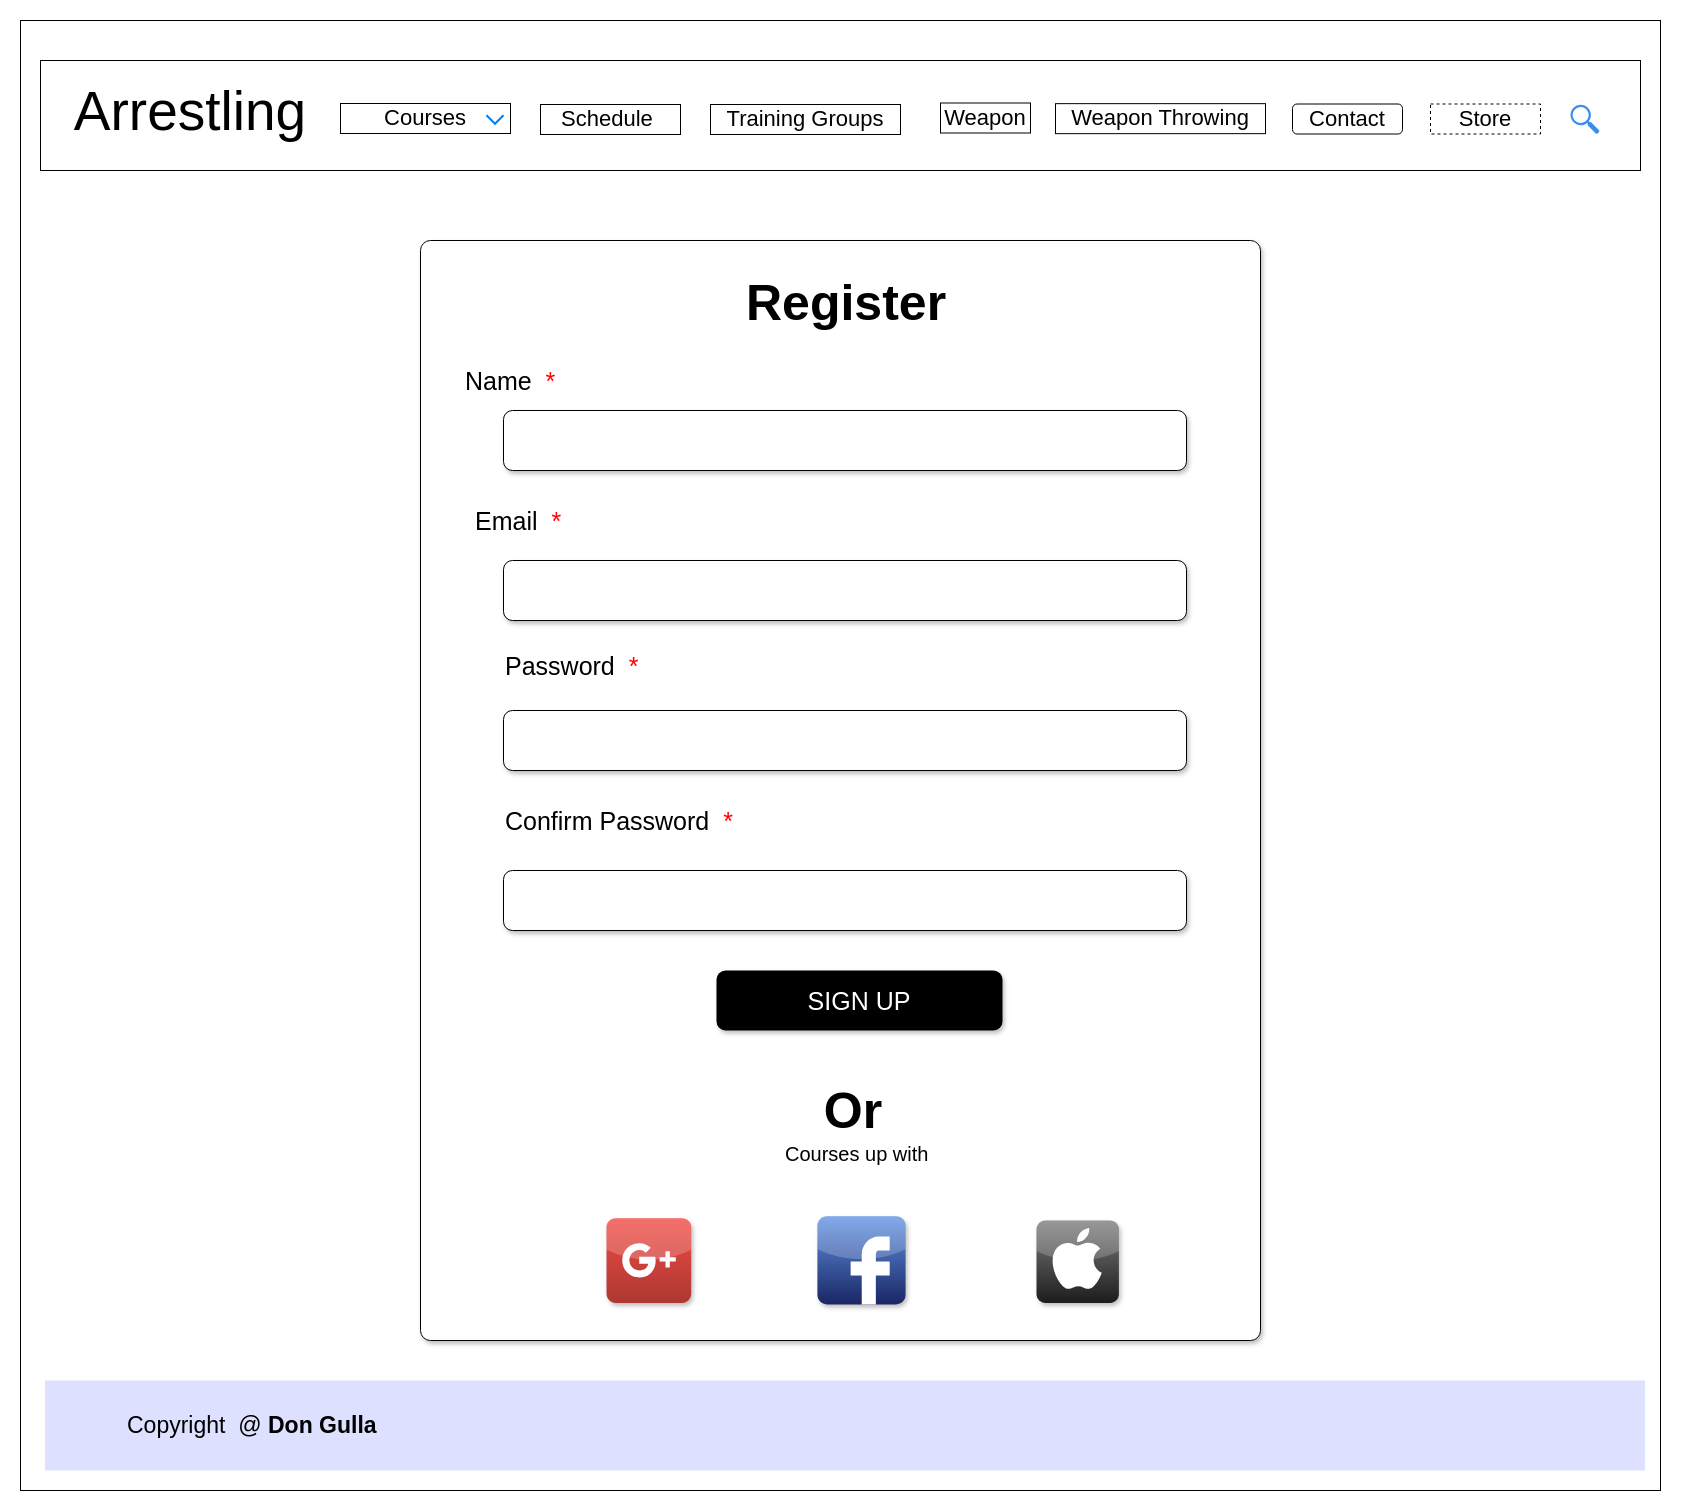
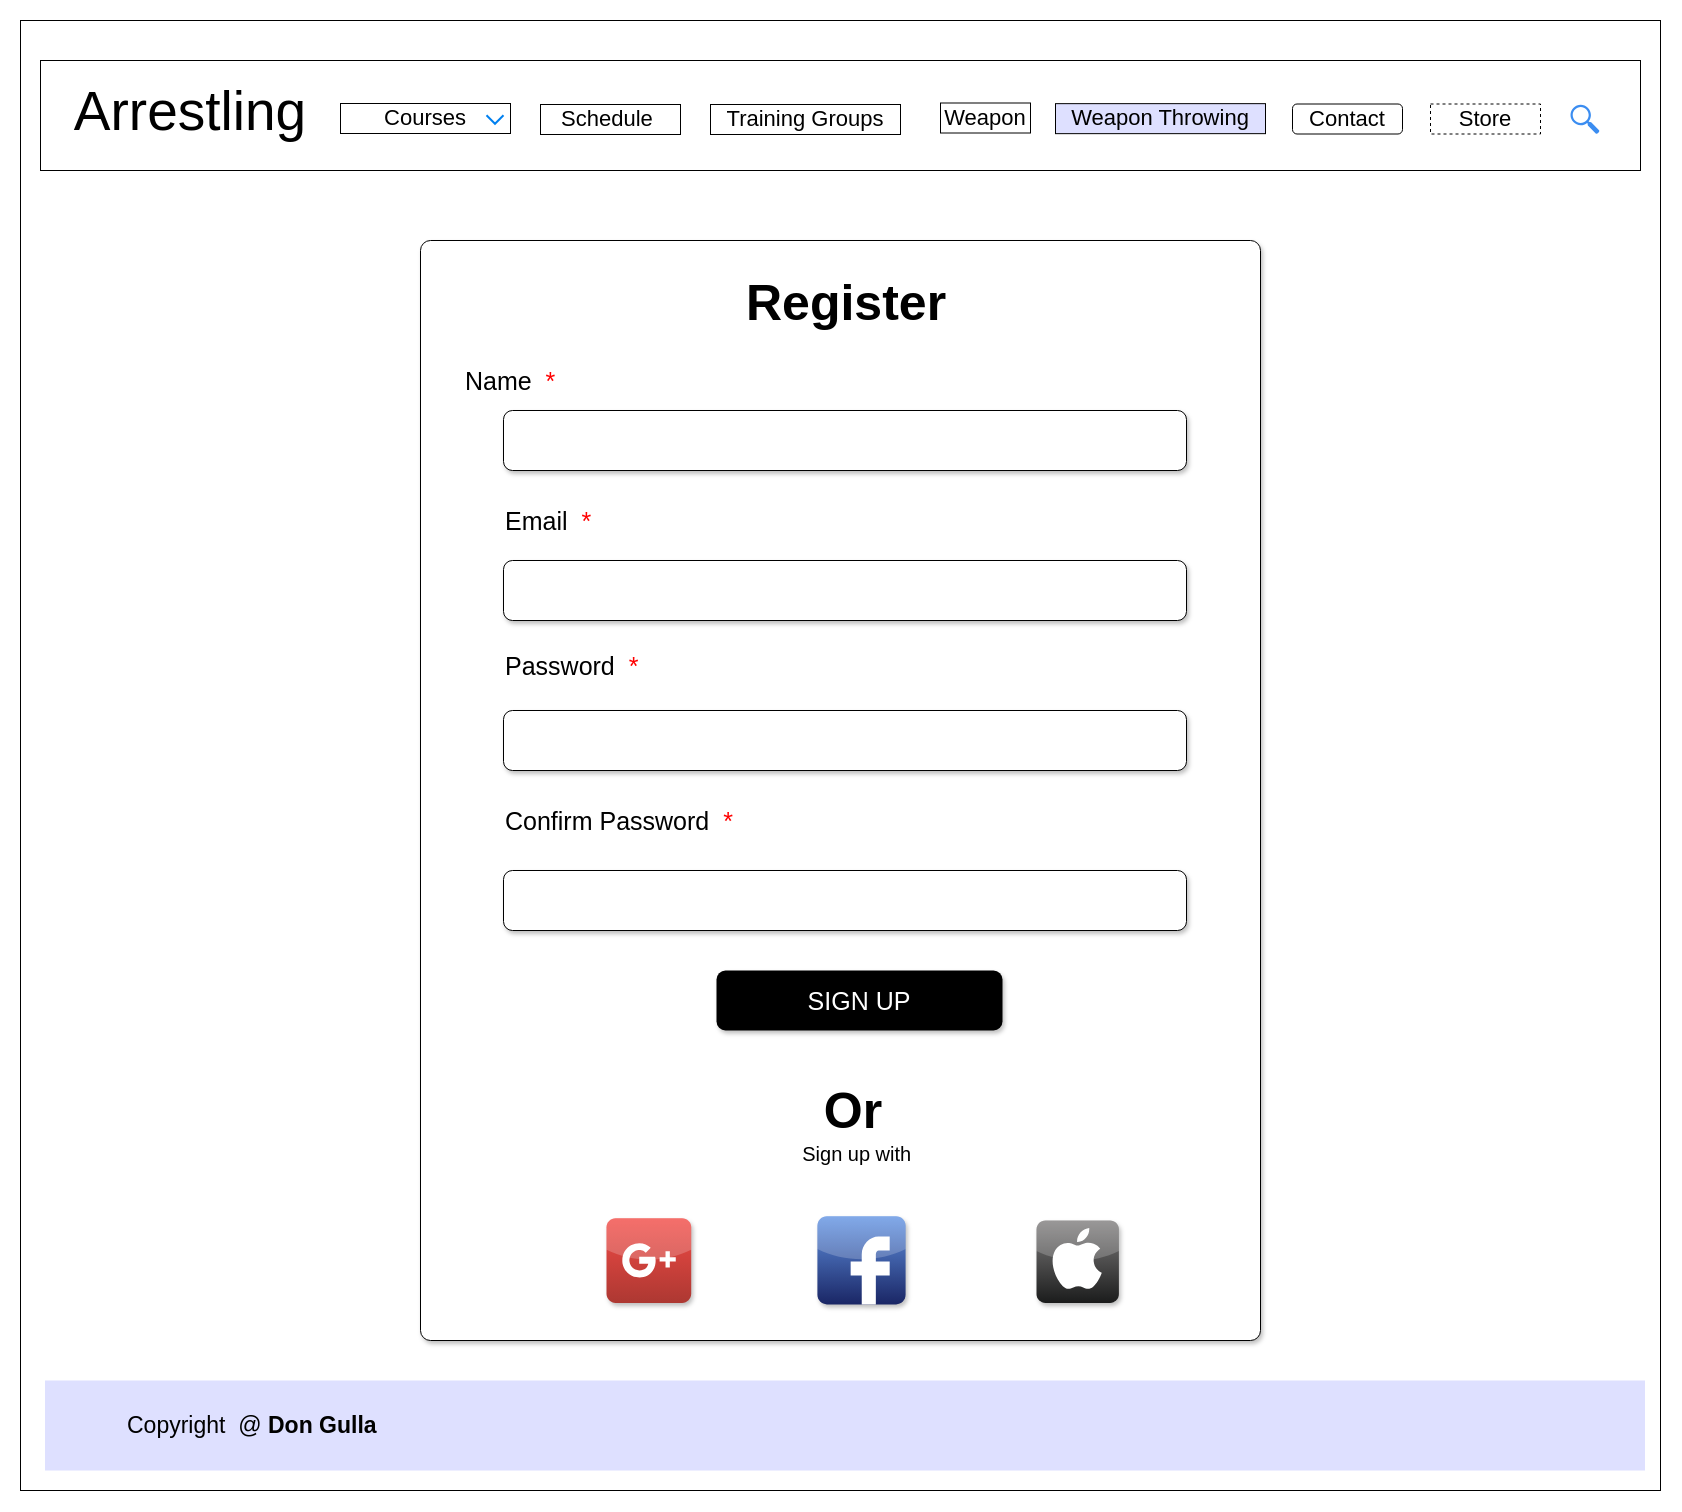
(1161, 119) -> (1161, 119)
(529, 521) -> (559, 521)
(860, 1154) -> (860, 1154)
